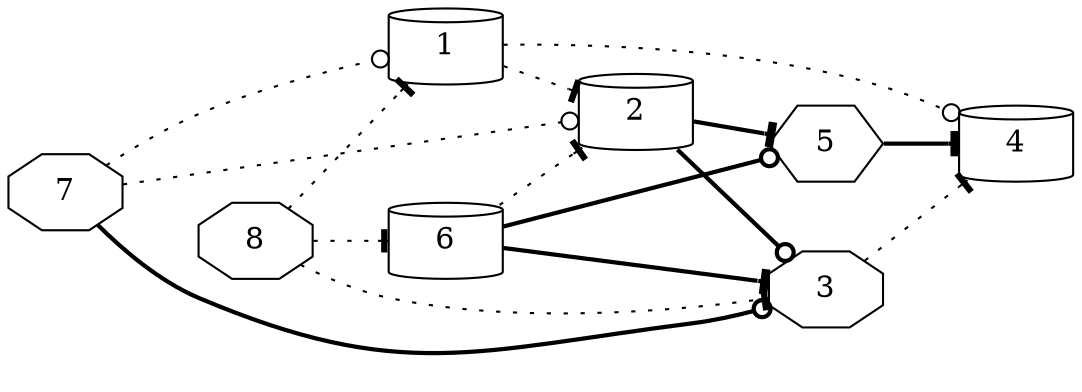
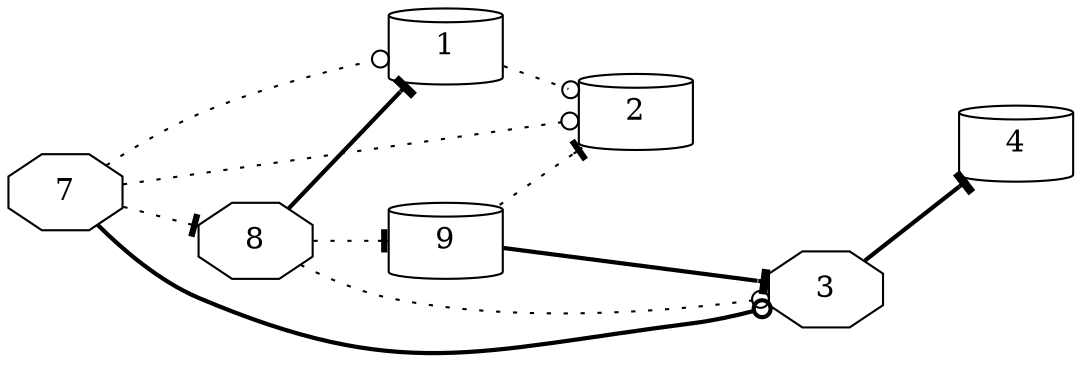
(727, 56) -> none
(536, 78) -> (536, 78)
(356, 139) -> (356, 139)
(826, 144) -> none
(728, 198) -> none
none -> (156, 215)
(912, 224) -> (912, 224)
(446, 241) -> (446, 241)
(526, 313) -> (526, 313)
